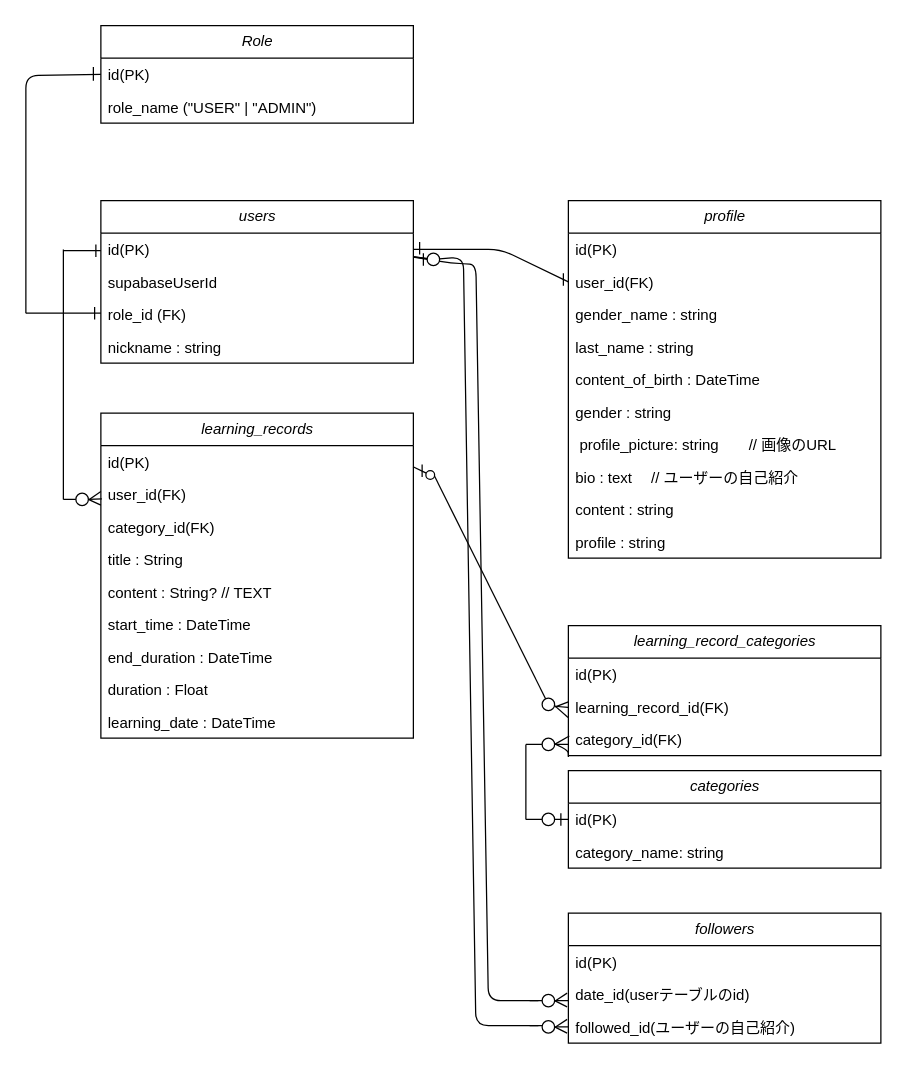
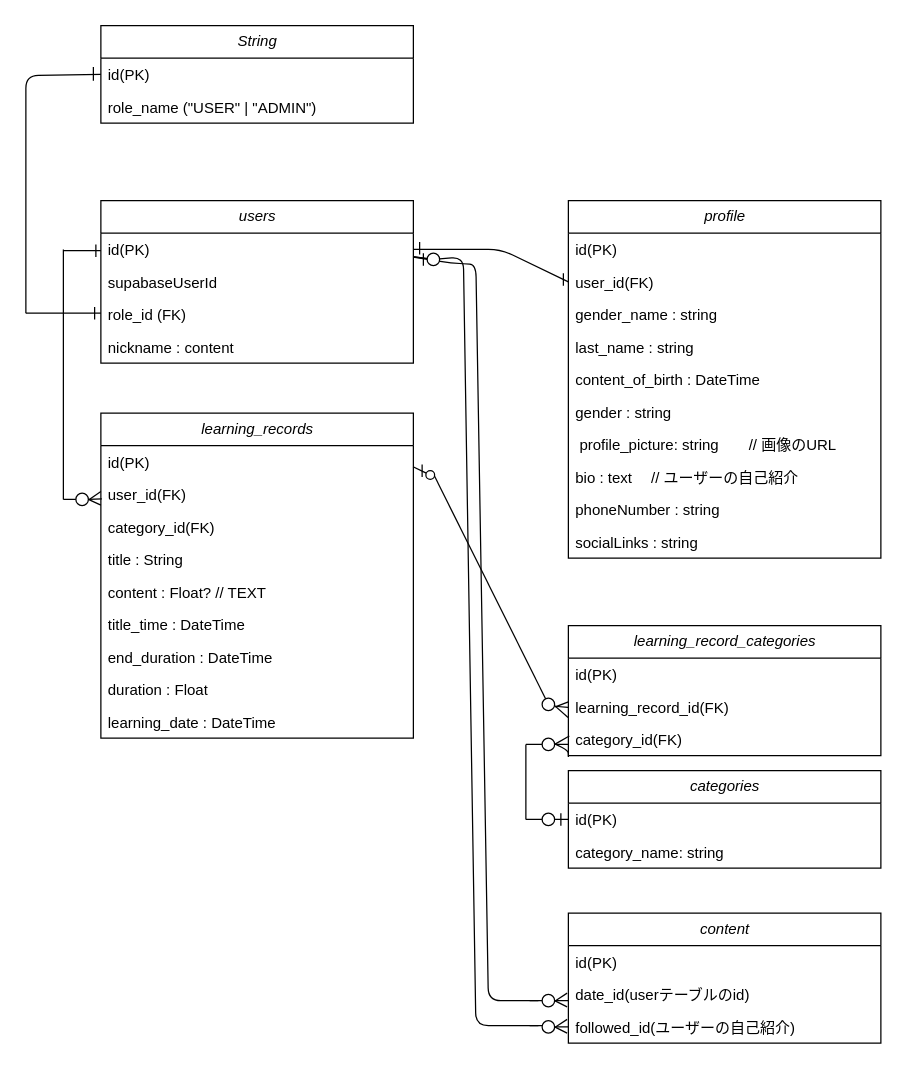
(258, 42) -> (258, 42)
(170, 348) -> (176, 348)
(637, 511) -> (654, 511)
(633, 543) -> (648, 543)
(201, 593) -> (197, 593)
(189, 626) -> (185, 626)
(725, 929) -> (725, 929)
